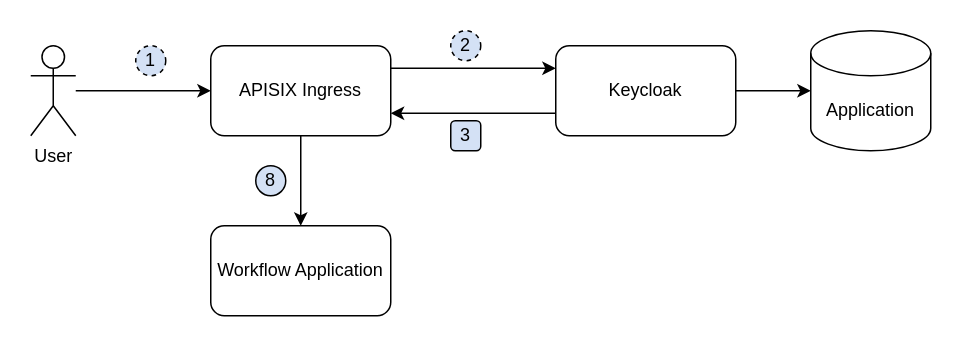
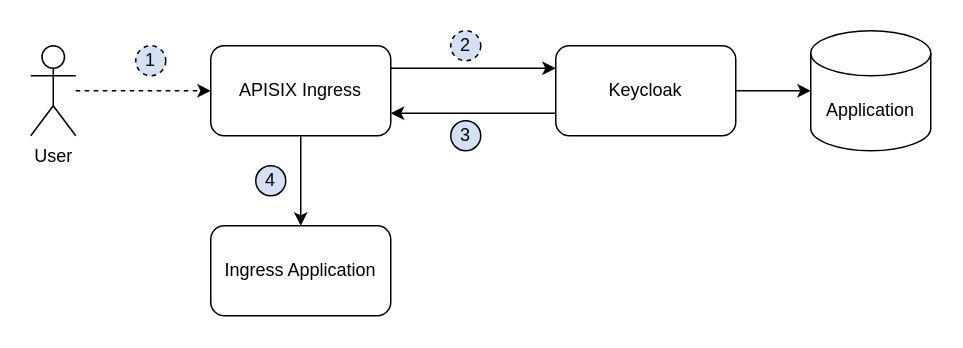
(139, 91) -> (139, 91)
(466, 136) -> (466, 136)
(271, 181) -> (271, 181)
(301, 271) -> (301, 271)
